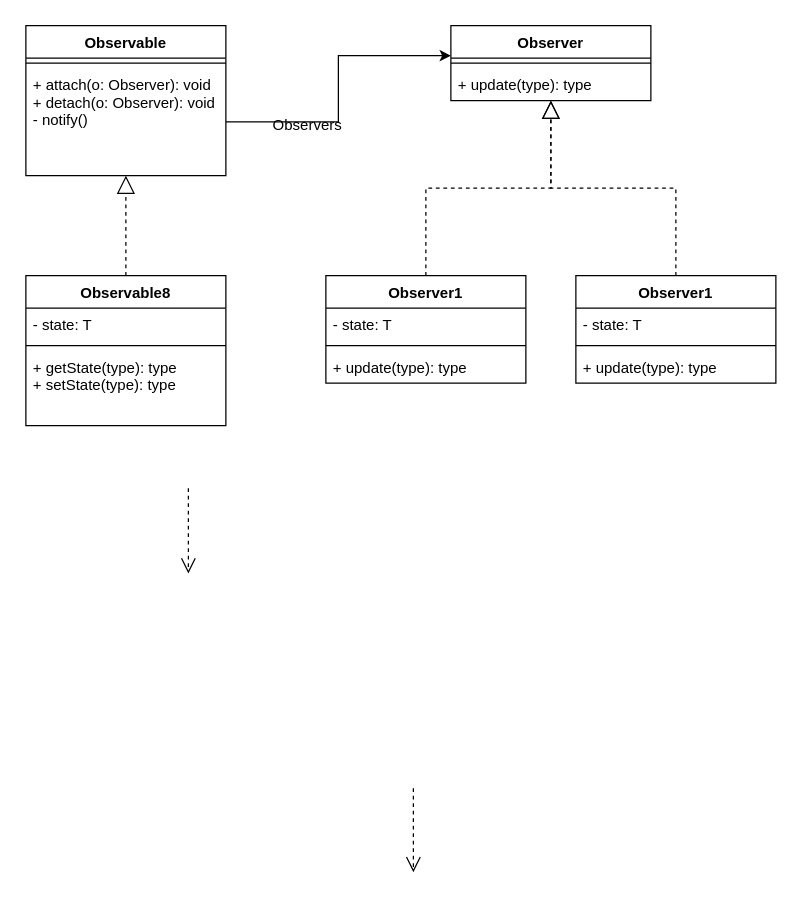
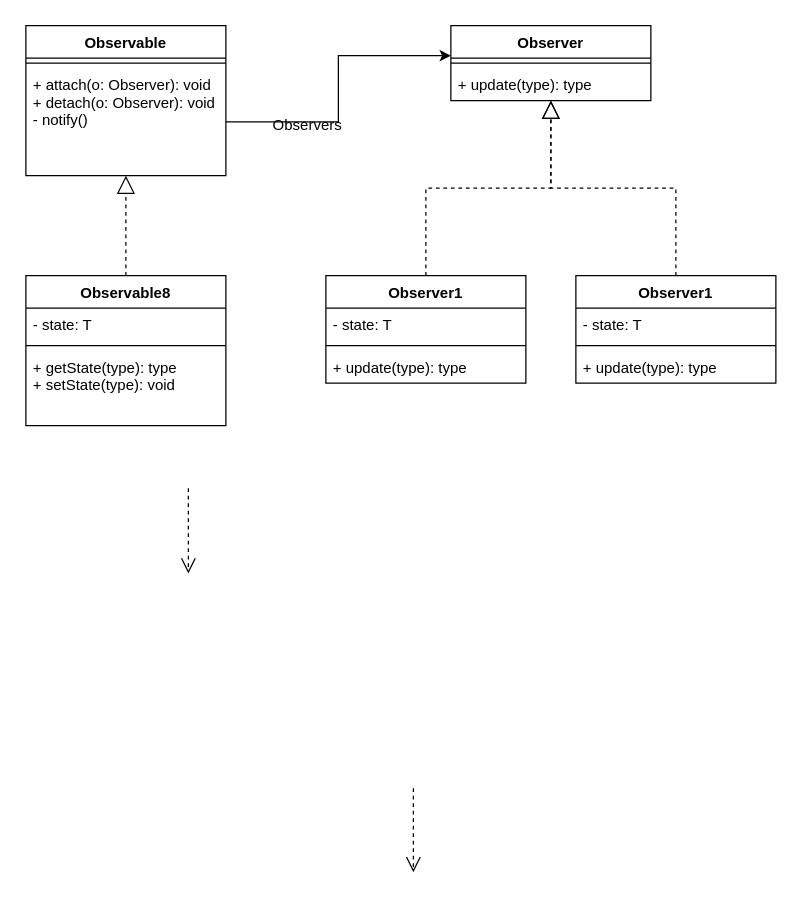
(119, 368) -> (119, 368)
